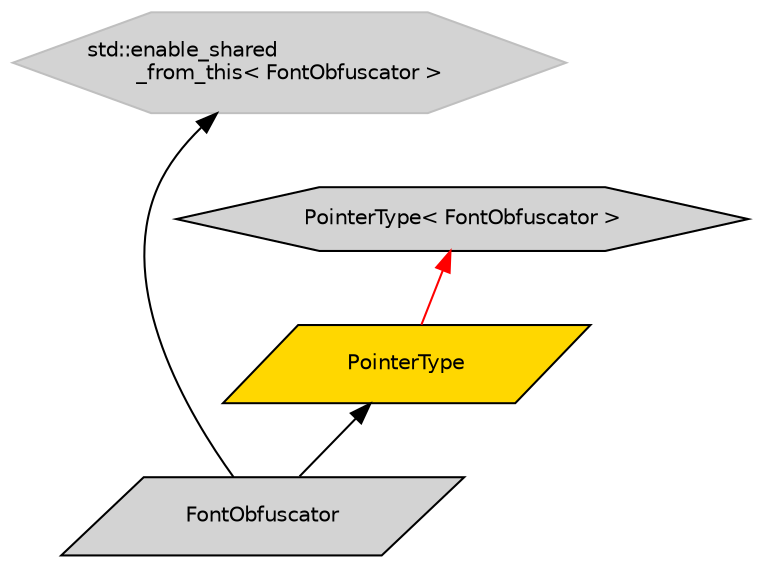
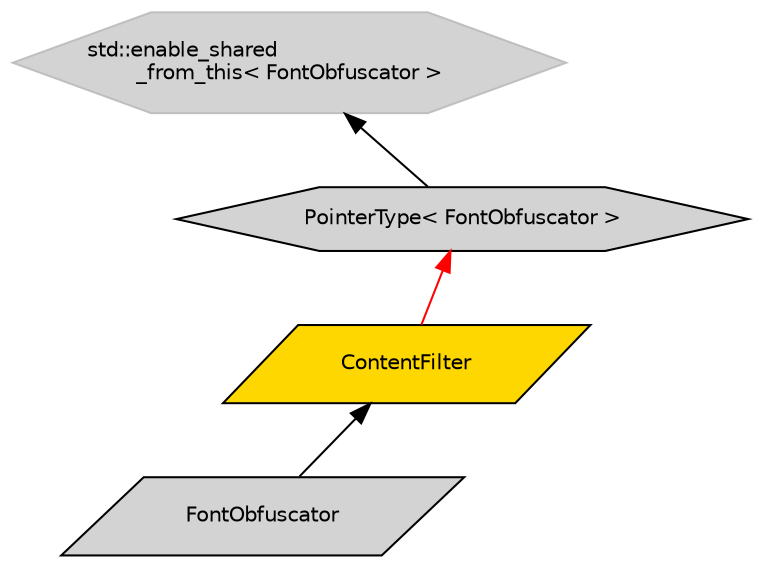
(150, 304) -> (394, 157)
(407, 364) -> (407, 364)
